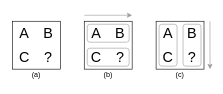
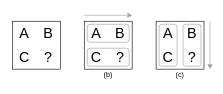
(36, 75) -> none
